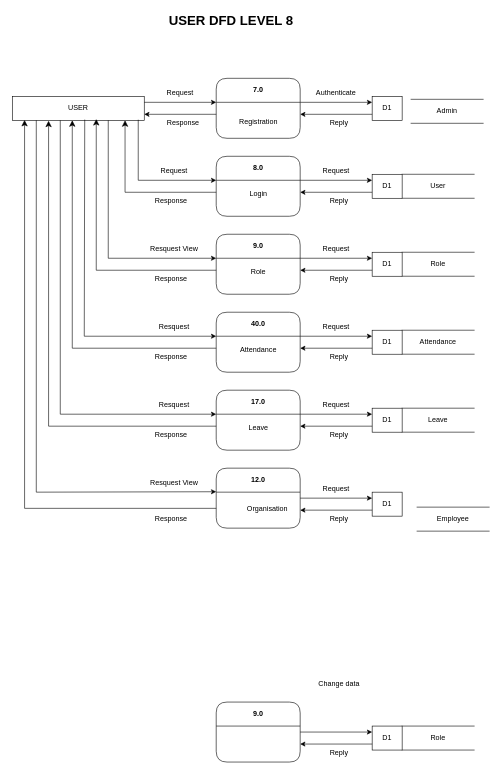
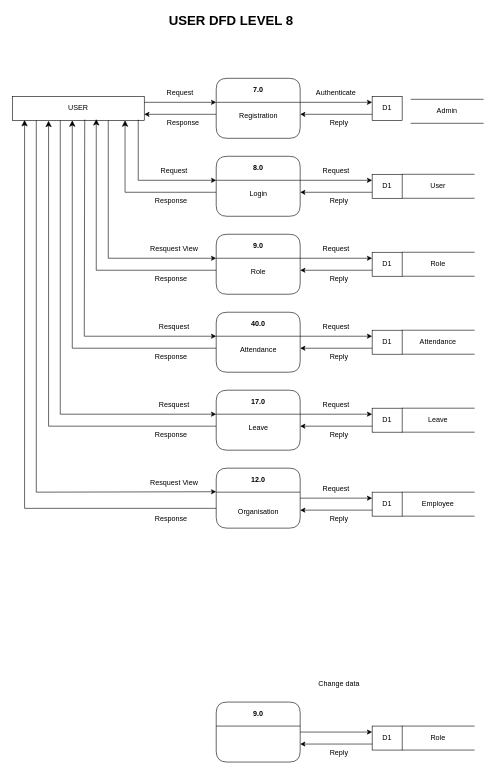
(258, 122) -> (258, 116)
(267, 509) -> (258, 512)
(453, 519) -> (438, 504)
